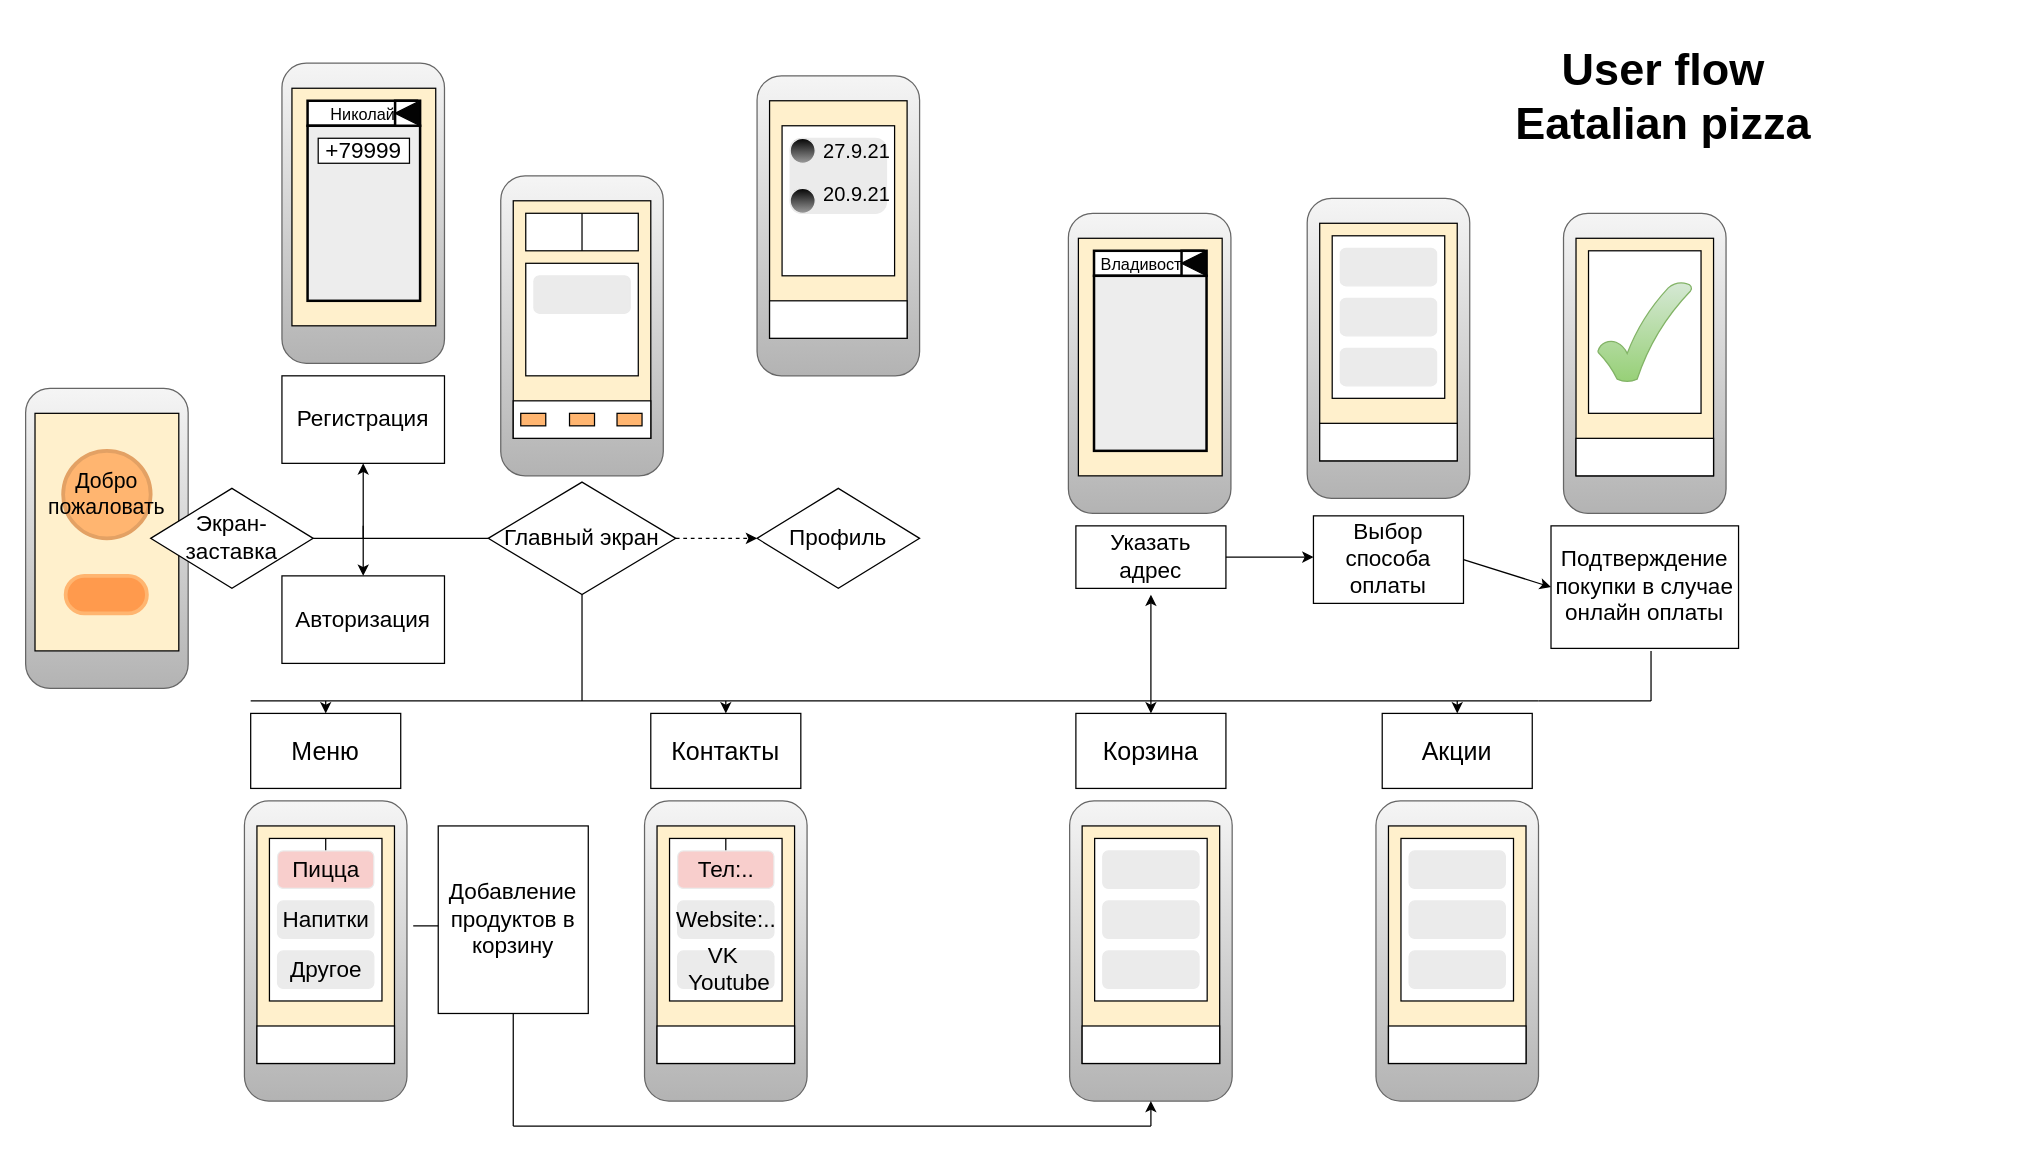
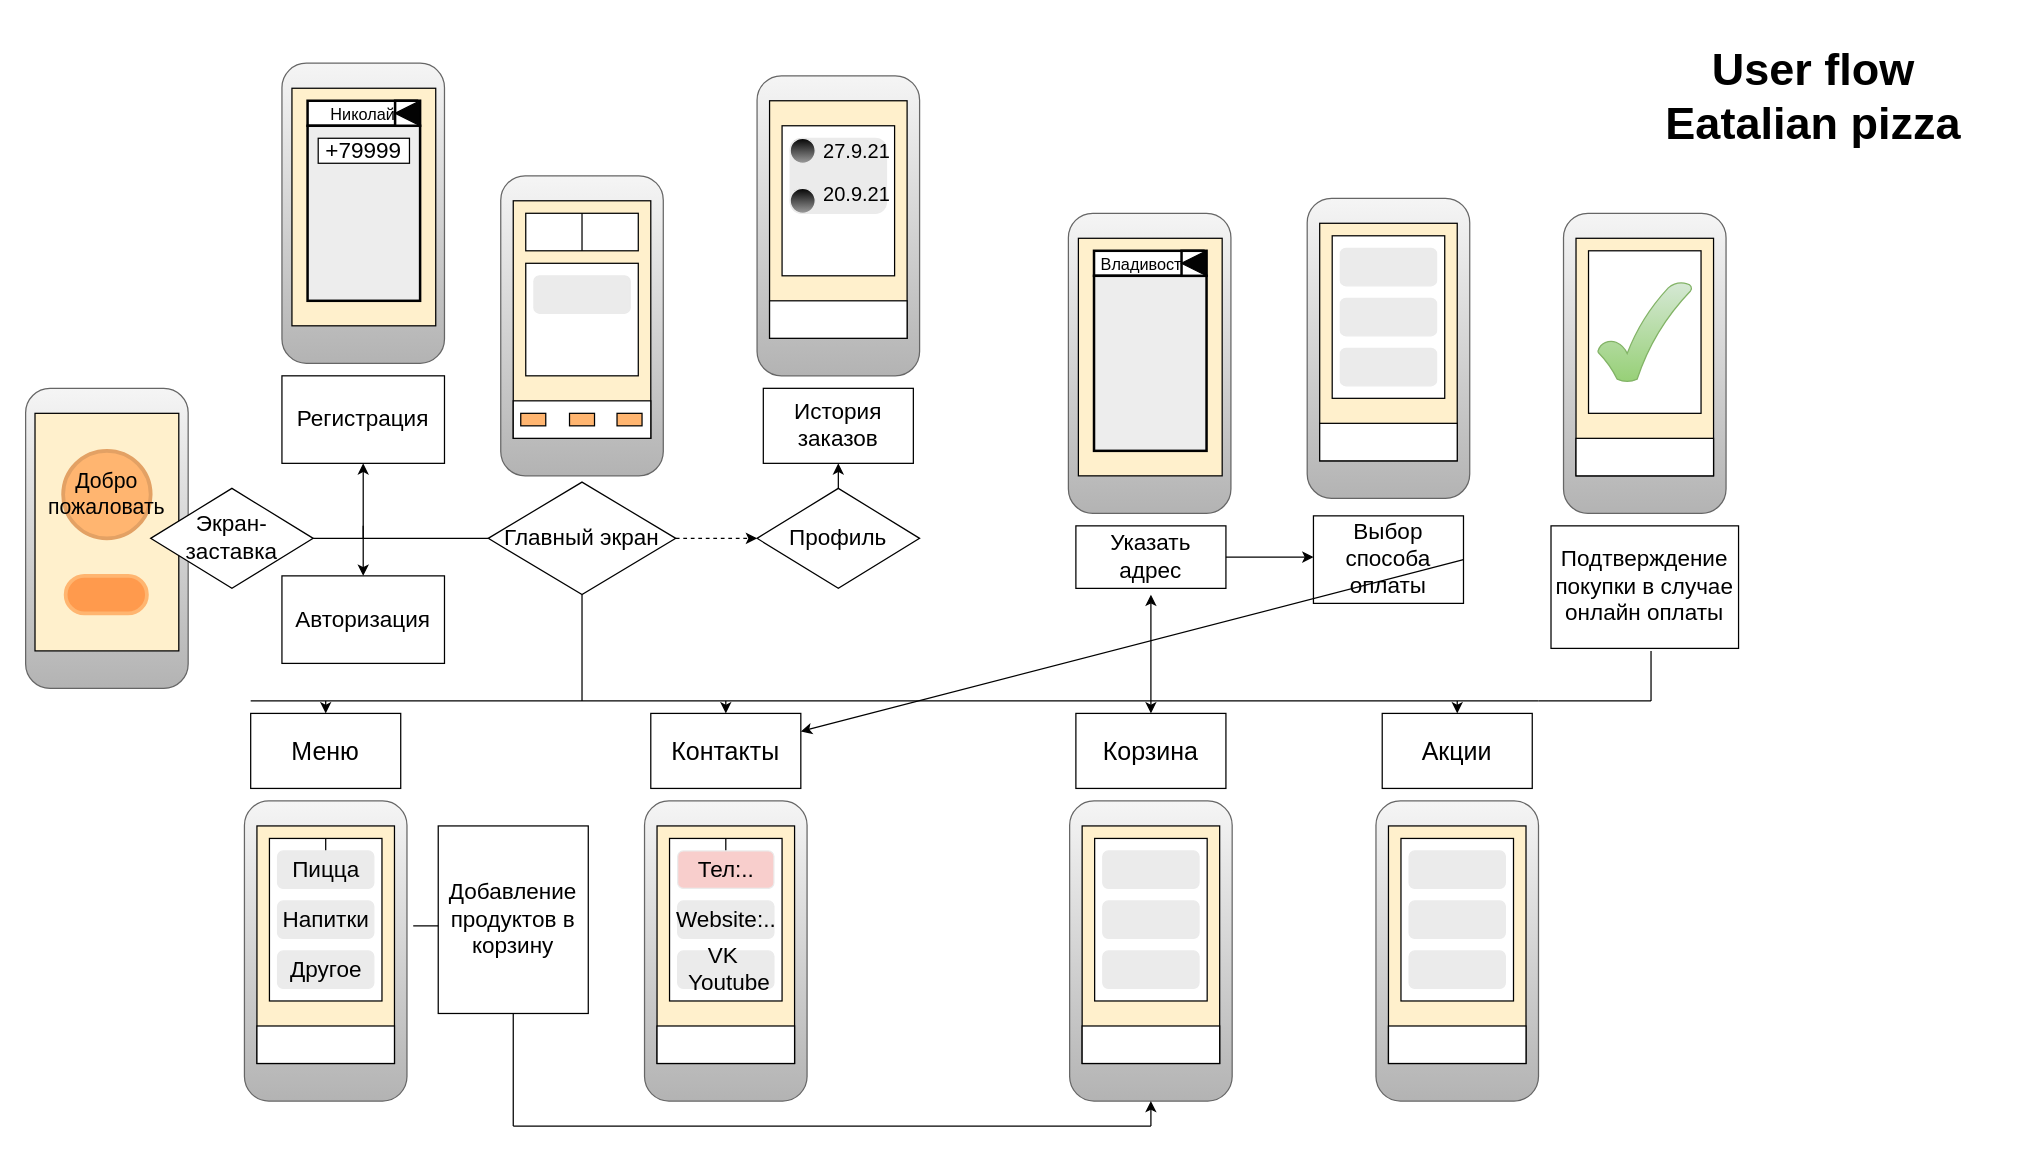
(1663, 101) -> (1813, 101)
none -> (838, 426)
none -> (838, 480)
(1503, 572) -> (1196, 629)
(326, 869) -> (326, 869)
